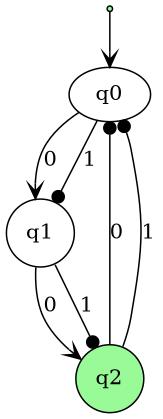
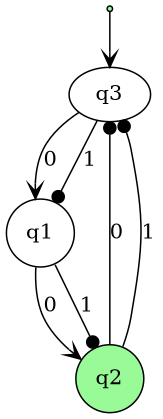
(110, 95) -> (110, 95)
